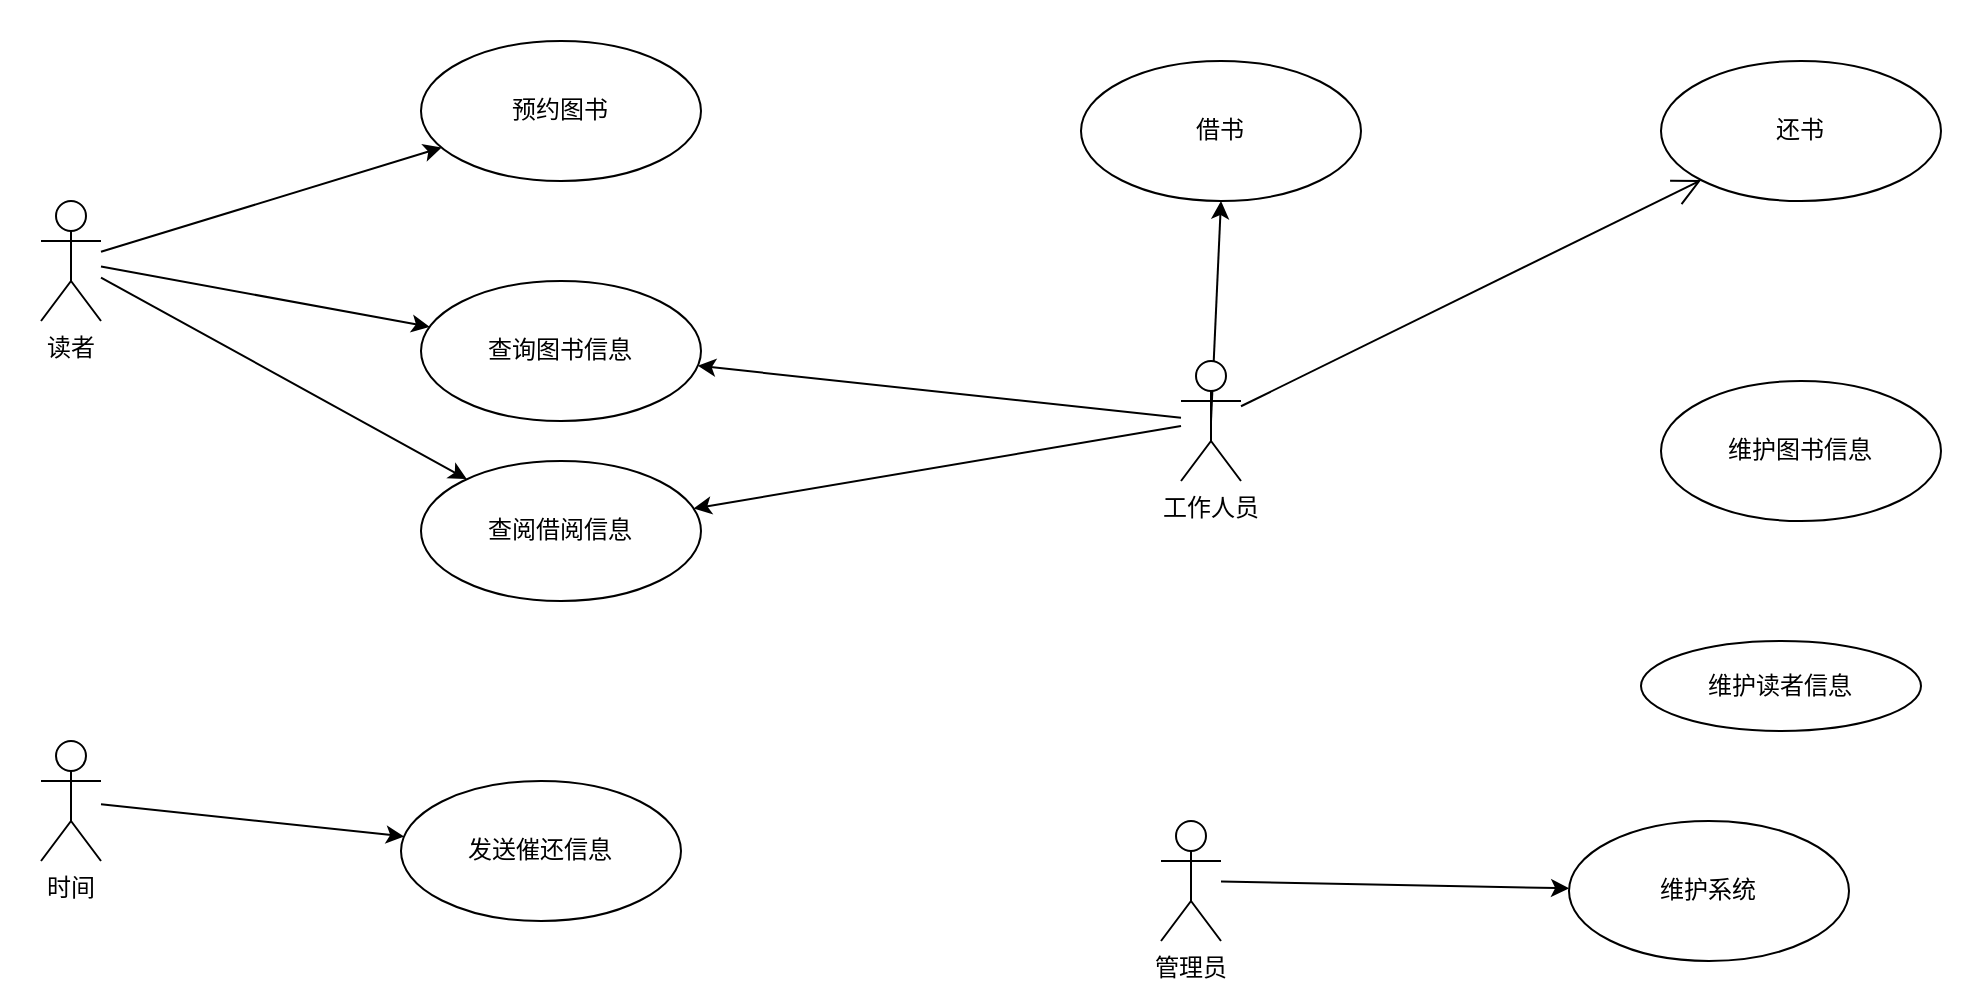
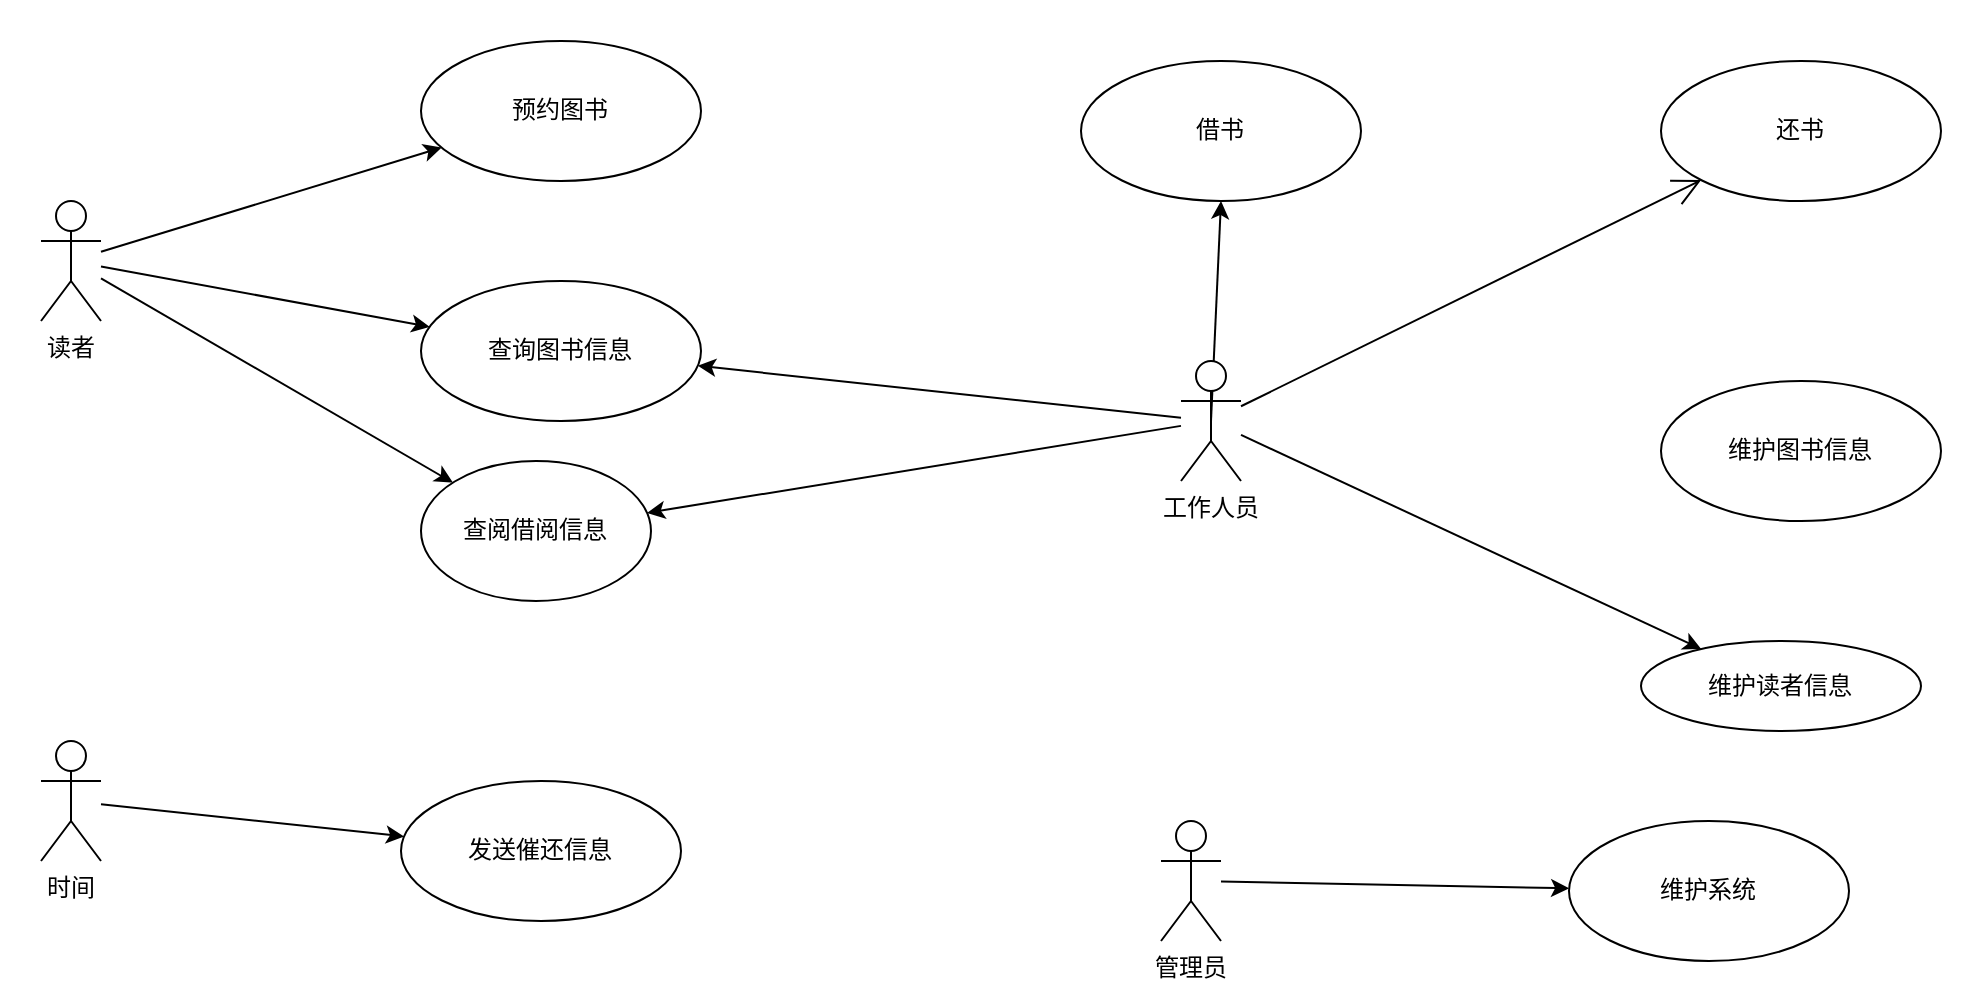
(561, 531) -> (536, 531)
none -> (1465, 539)
